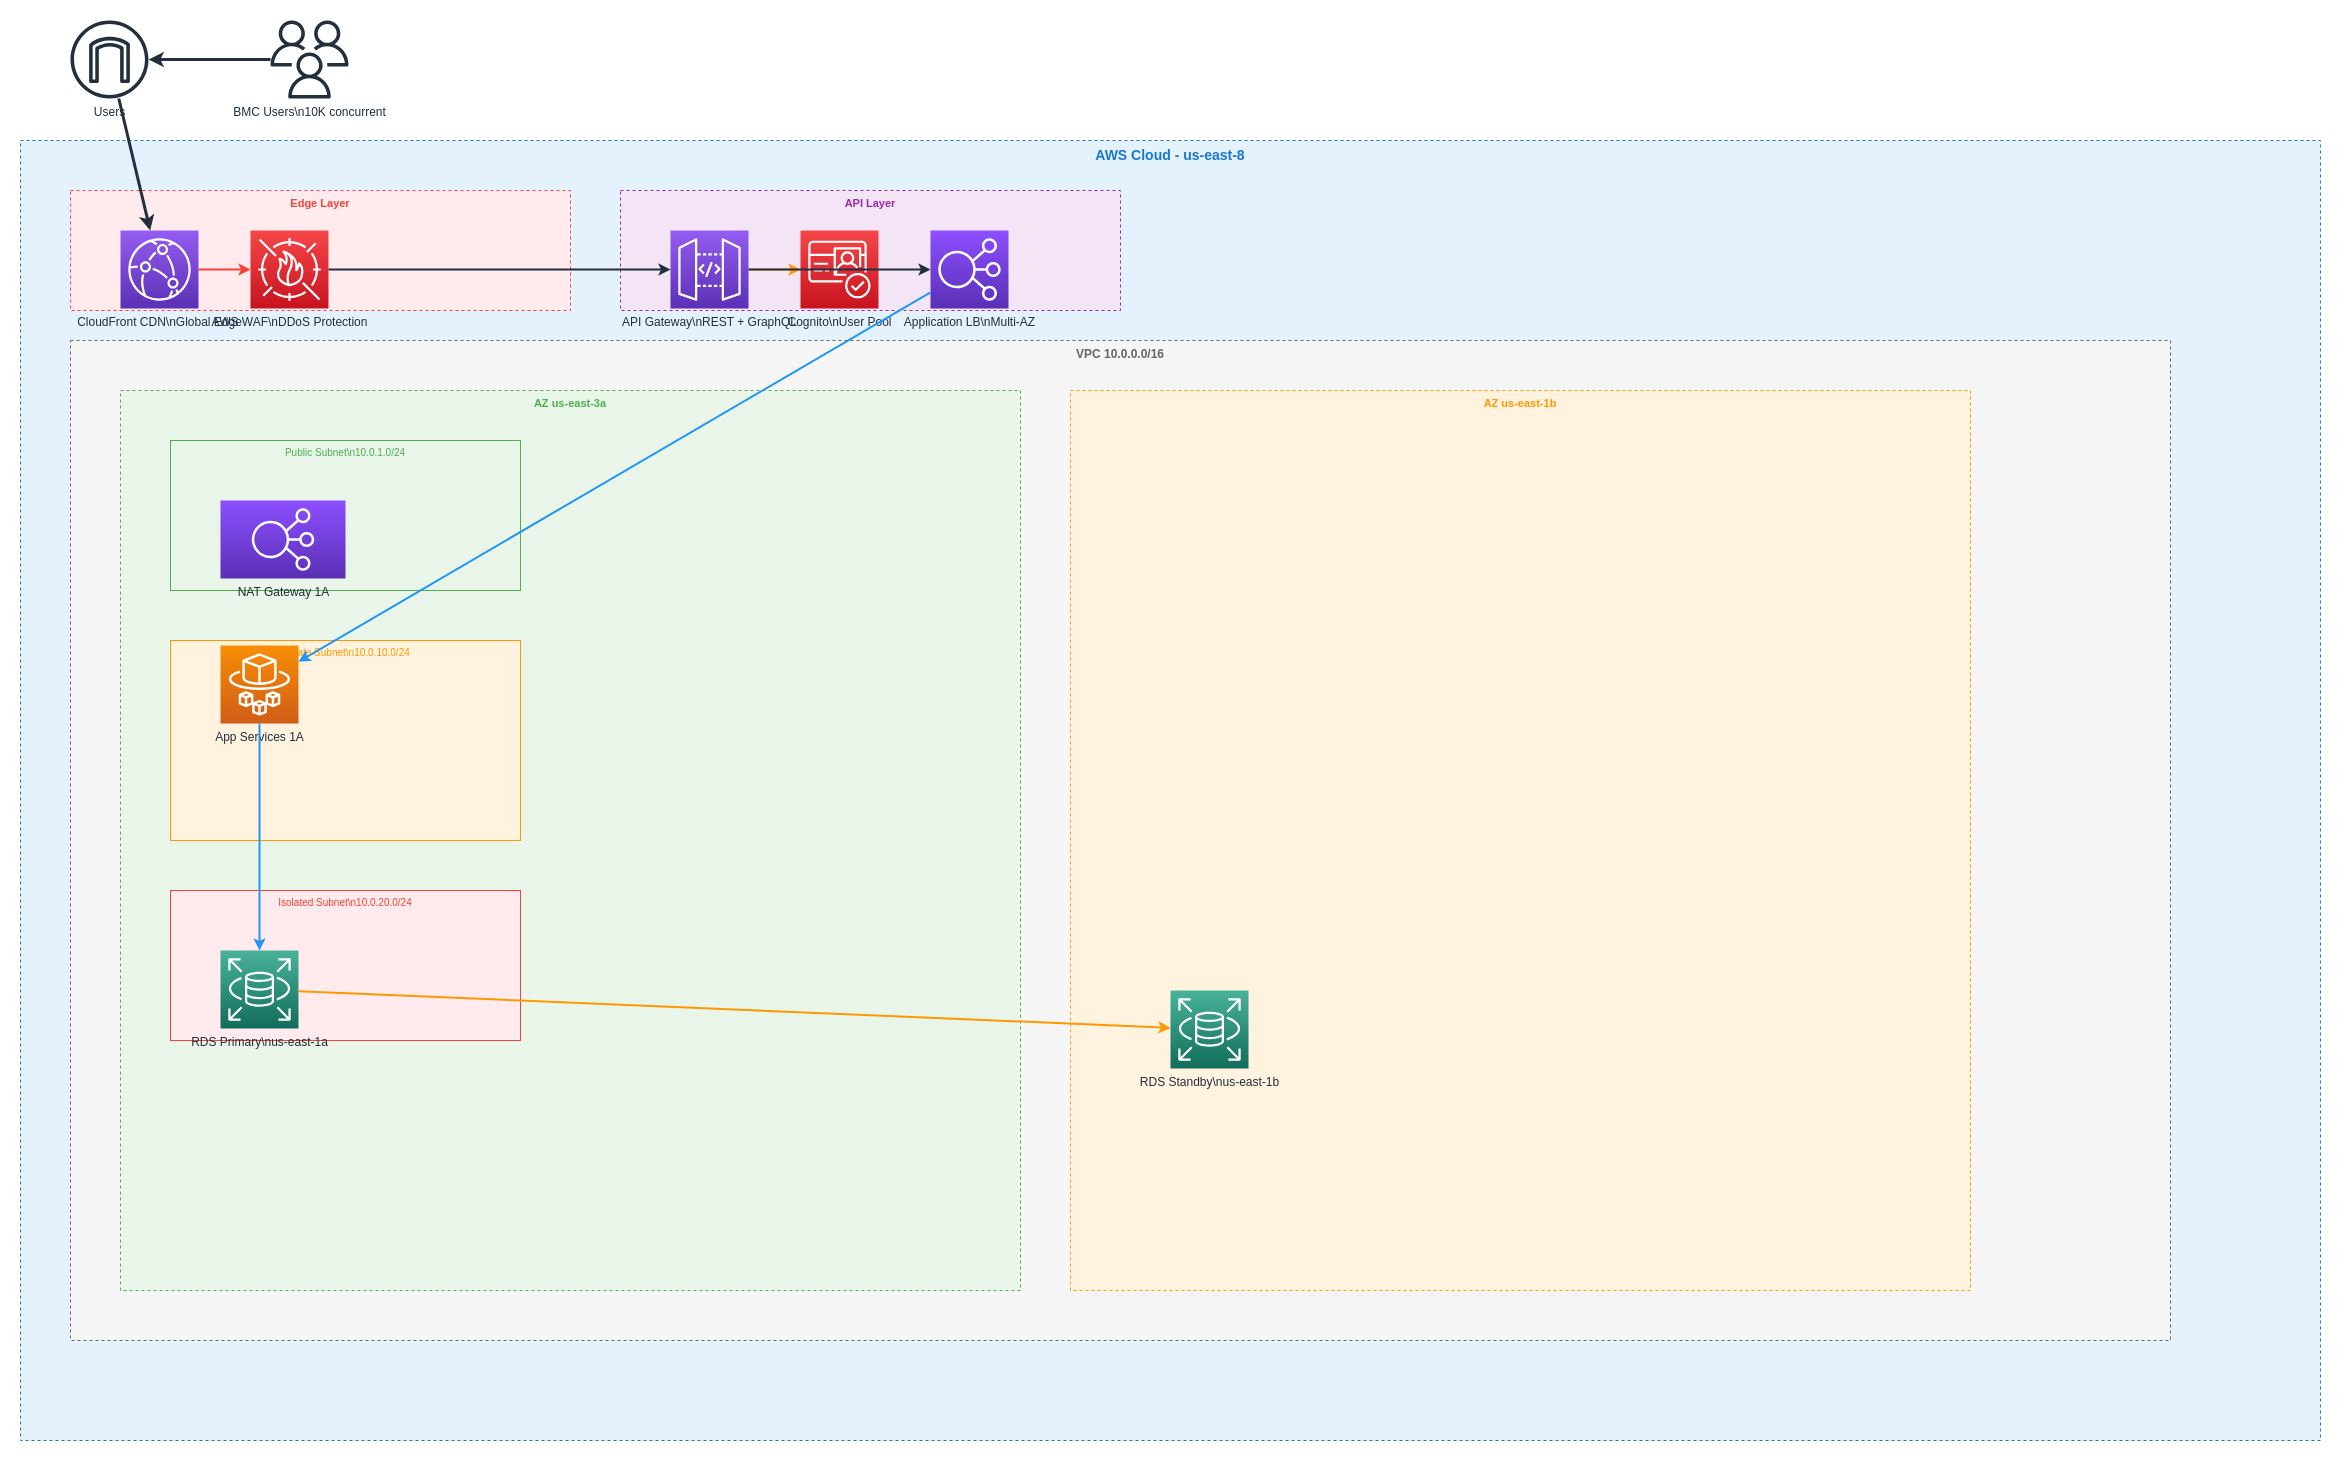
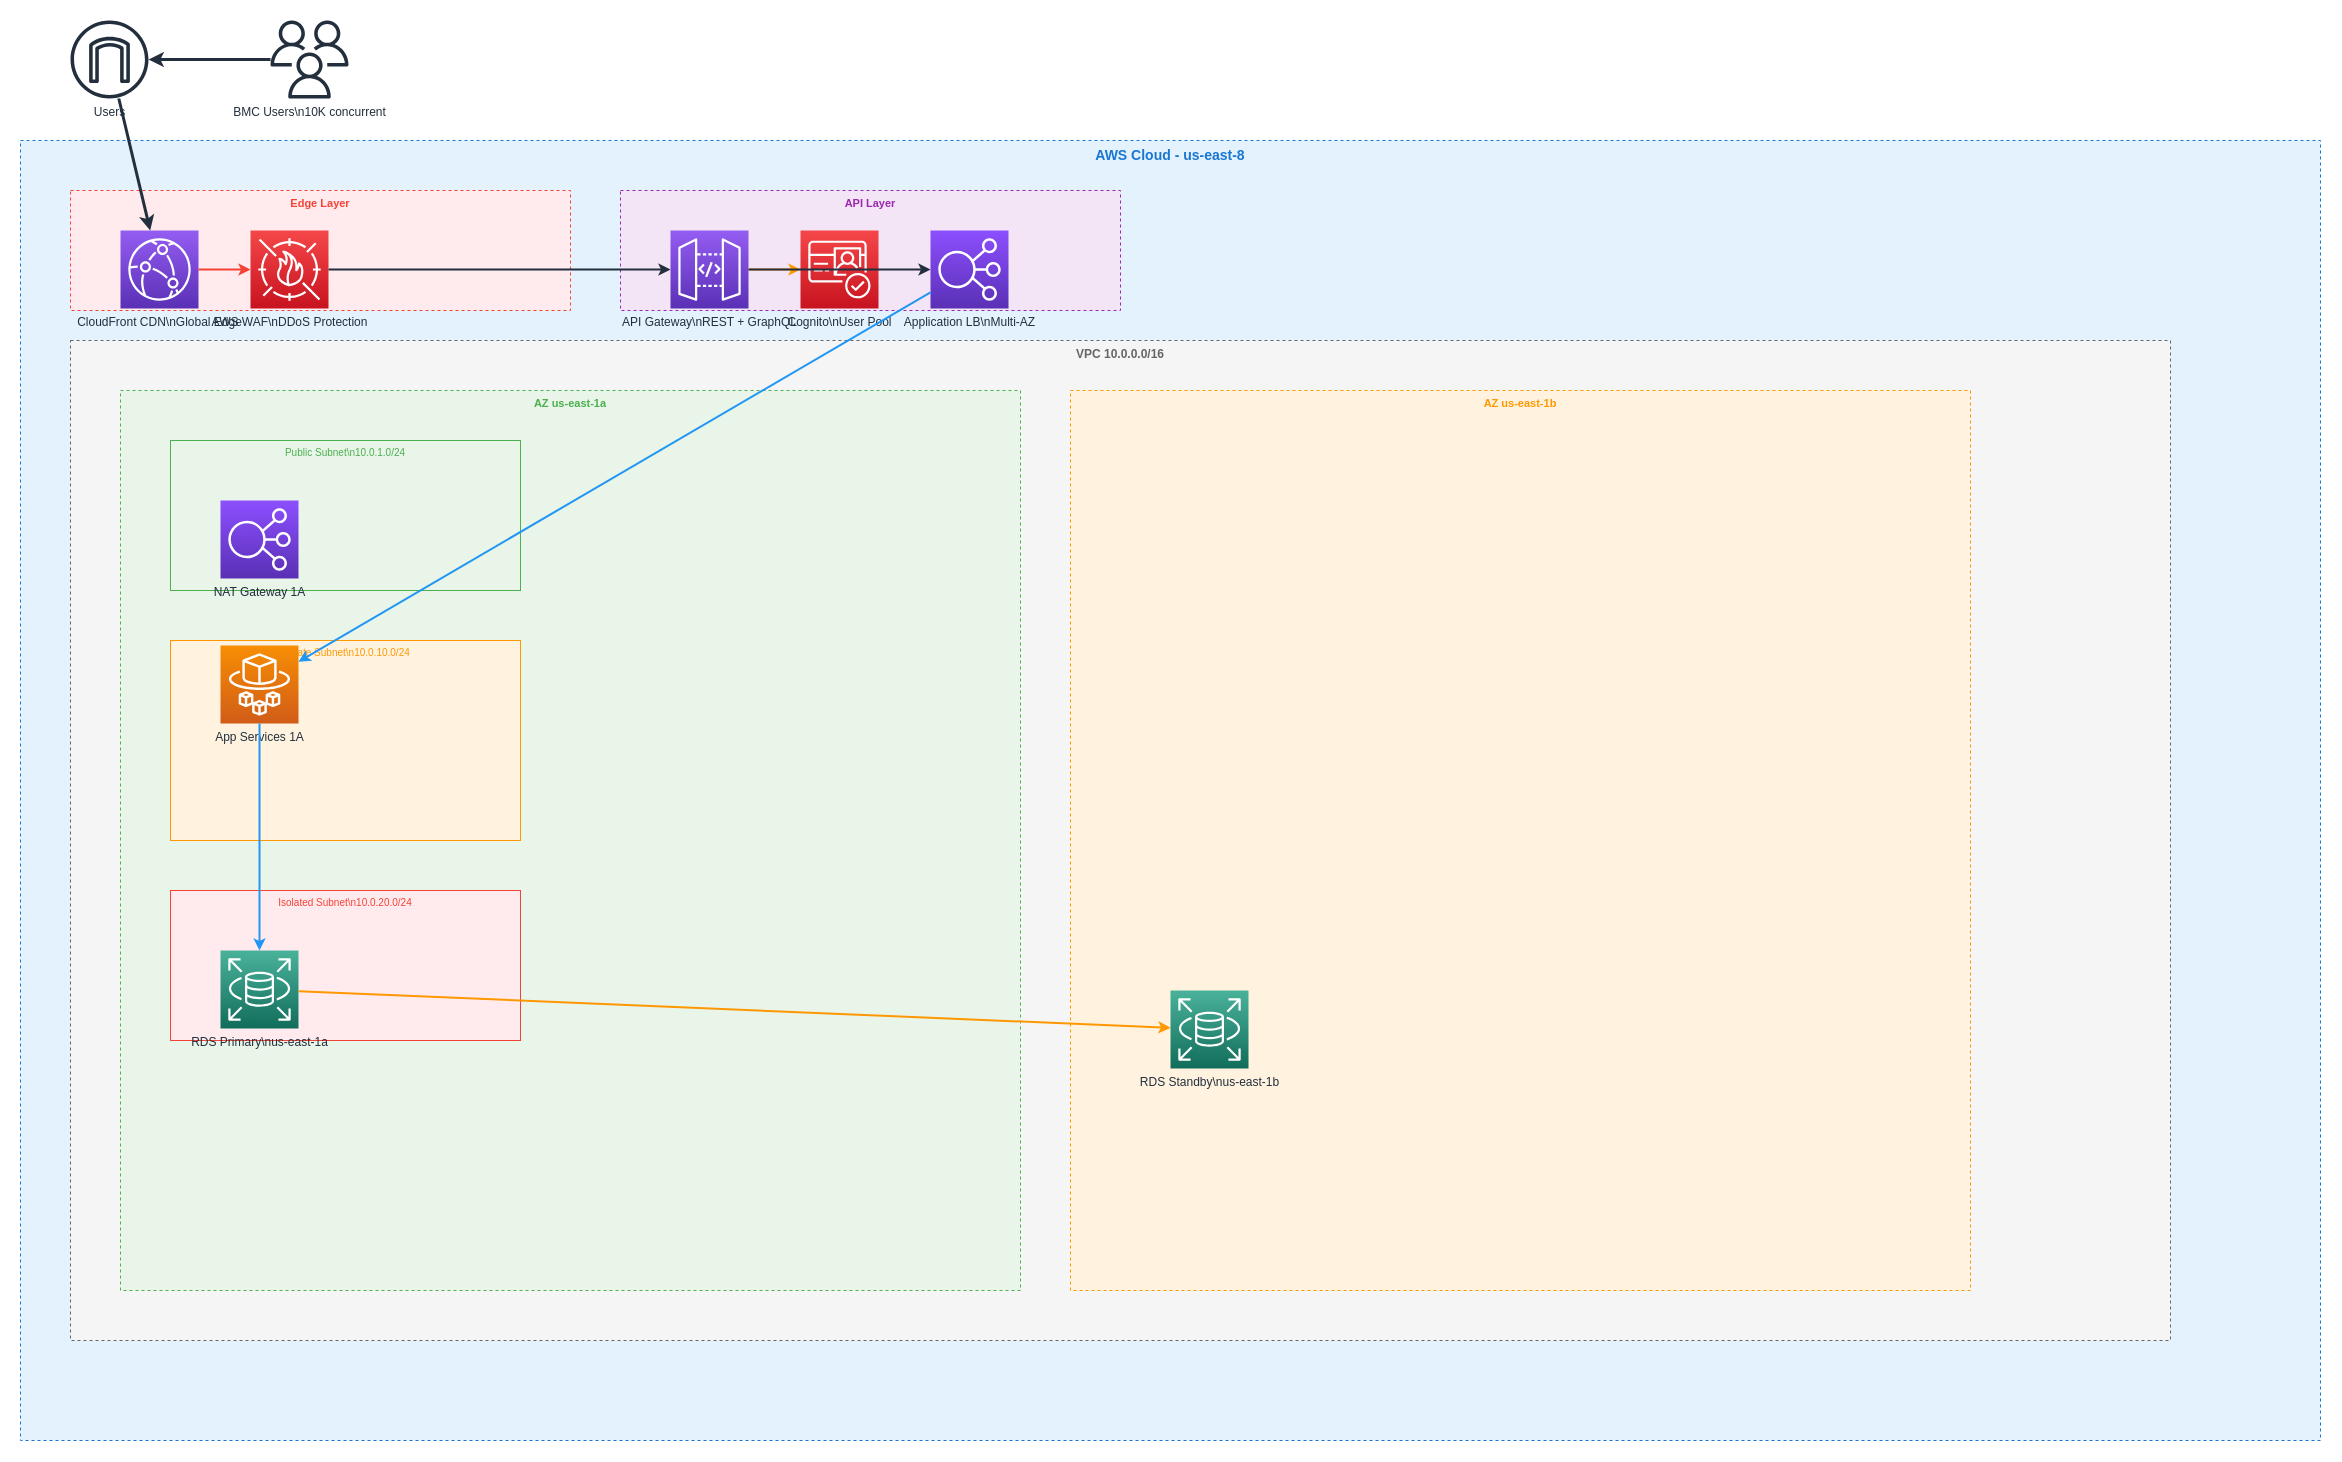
(571, 404) -> (571, 404)
(283, 540) -> (260, 540)
